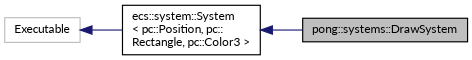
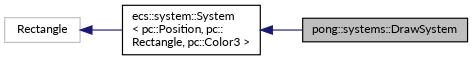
(42, 30) -> (42, 30)
